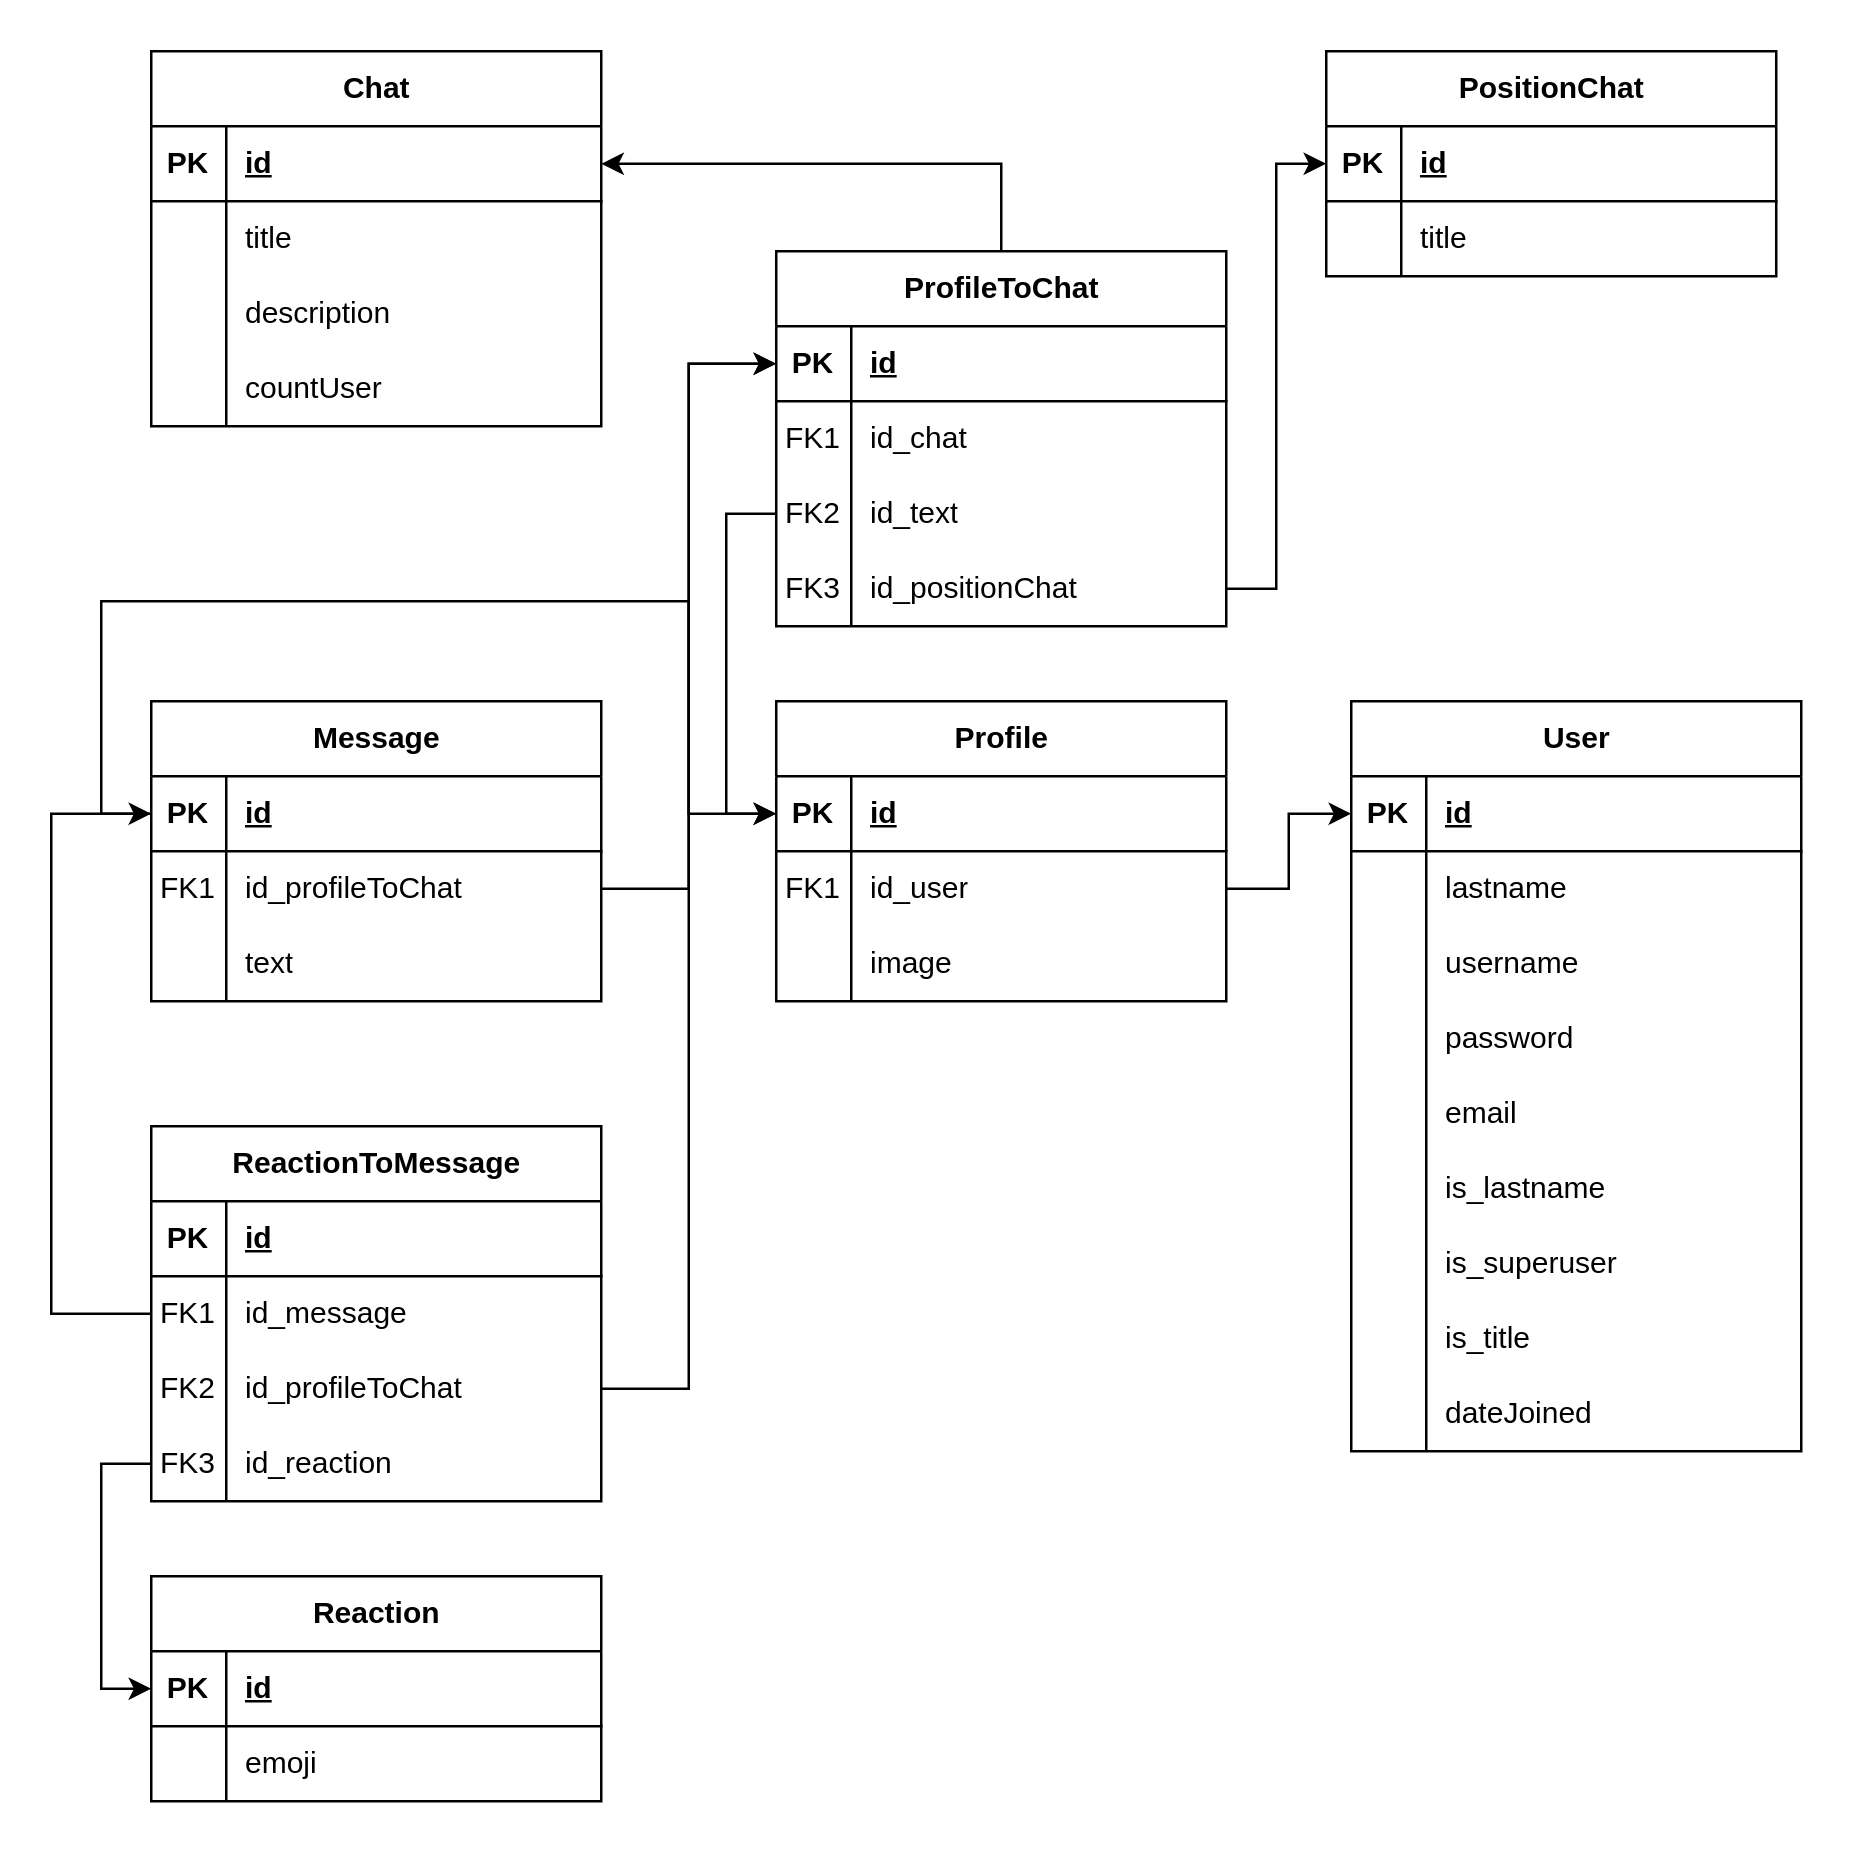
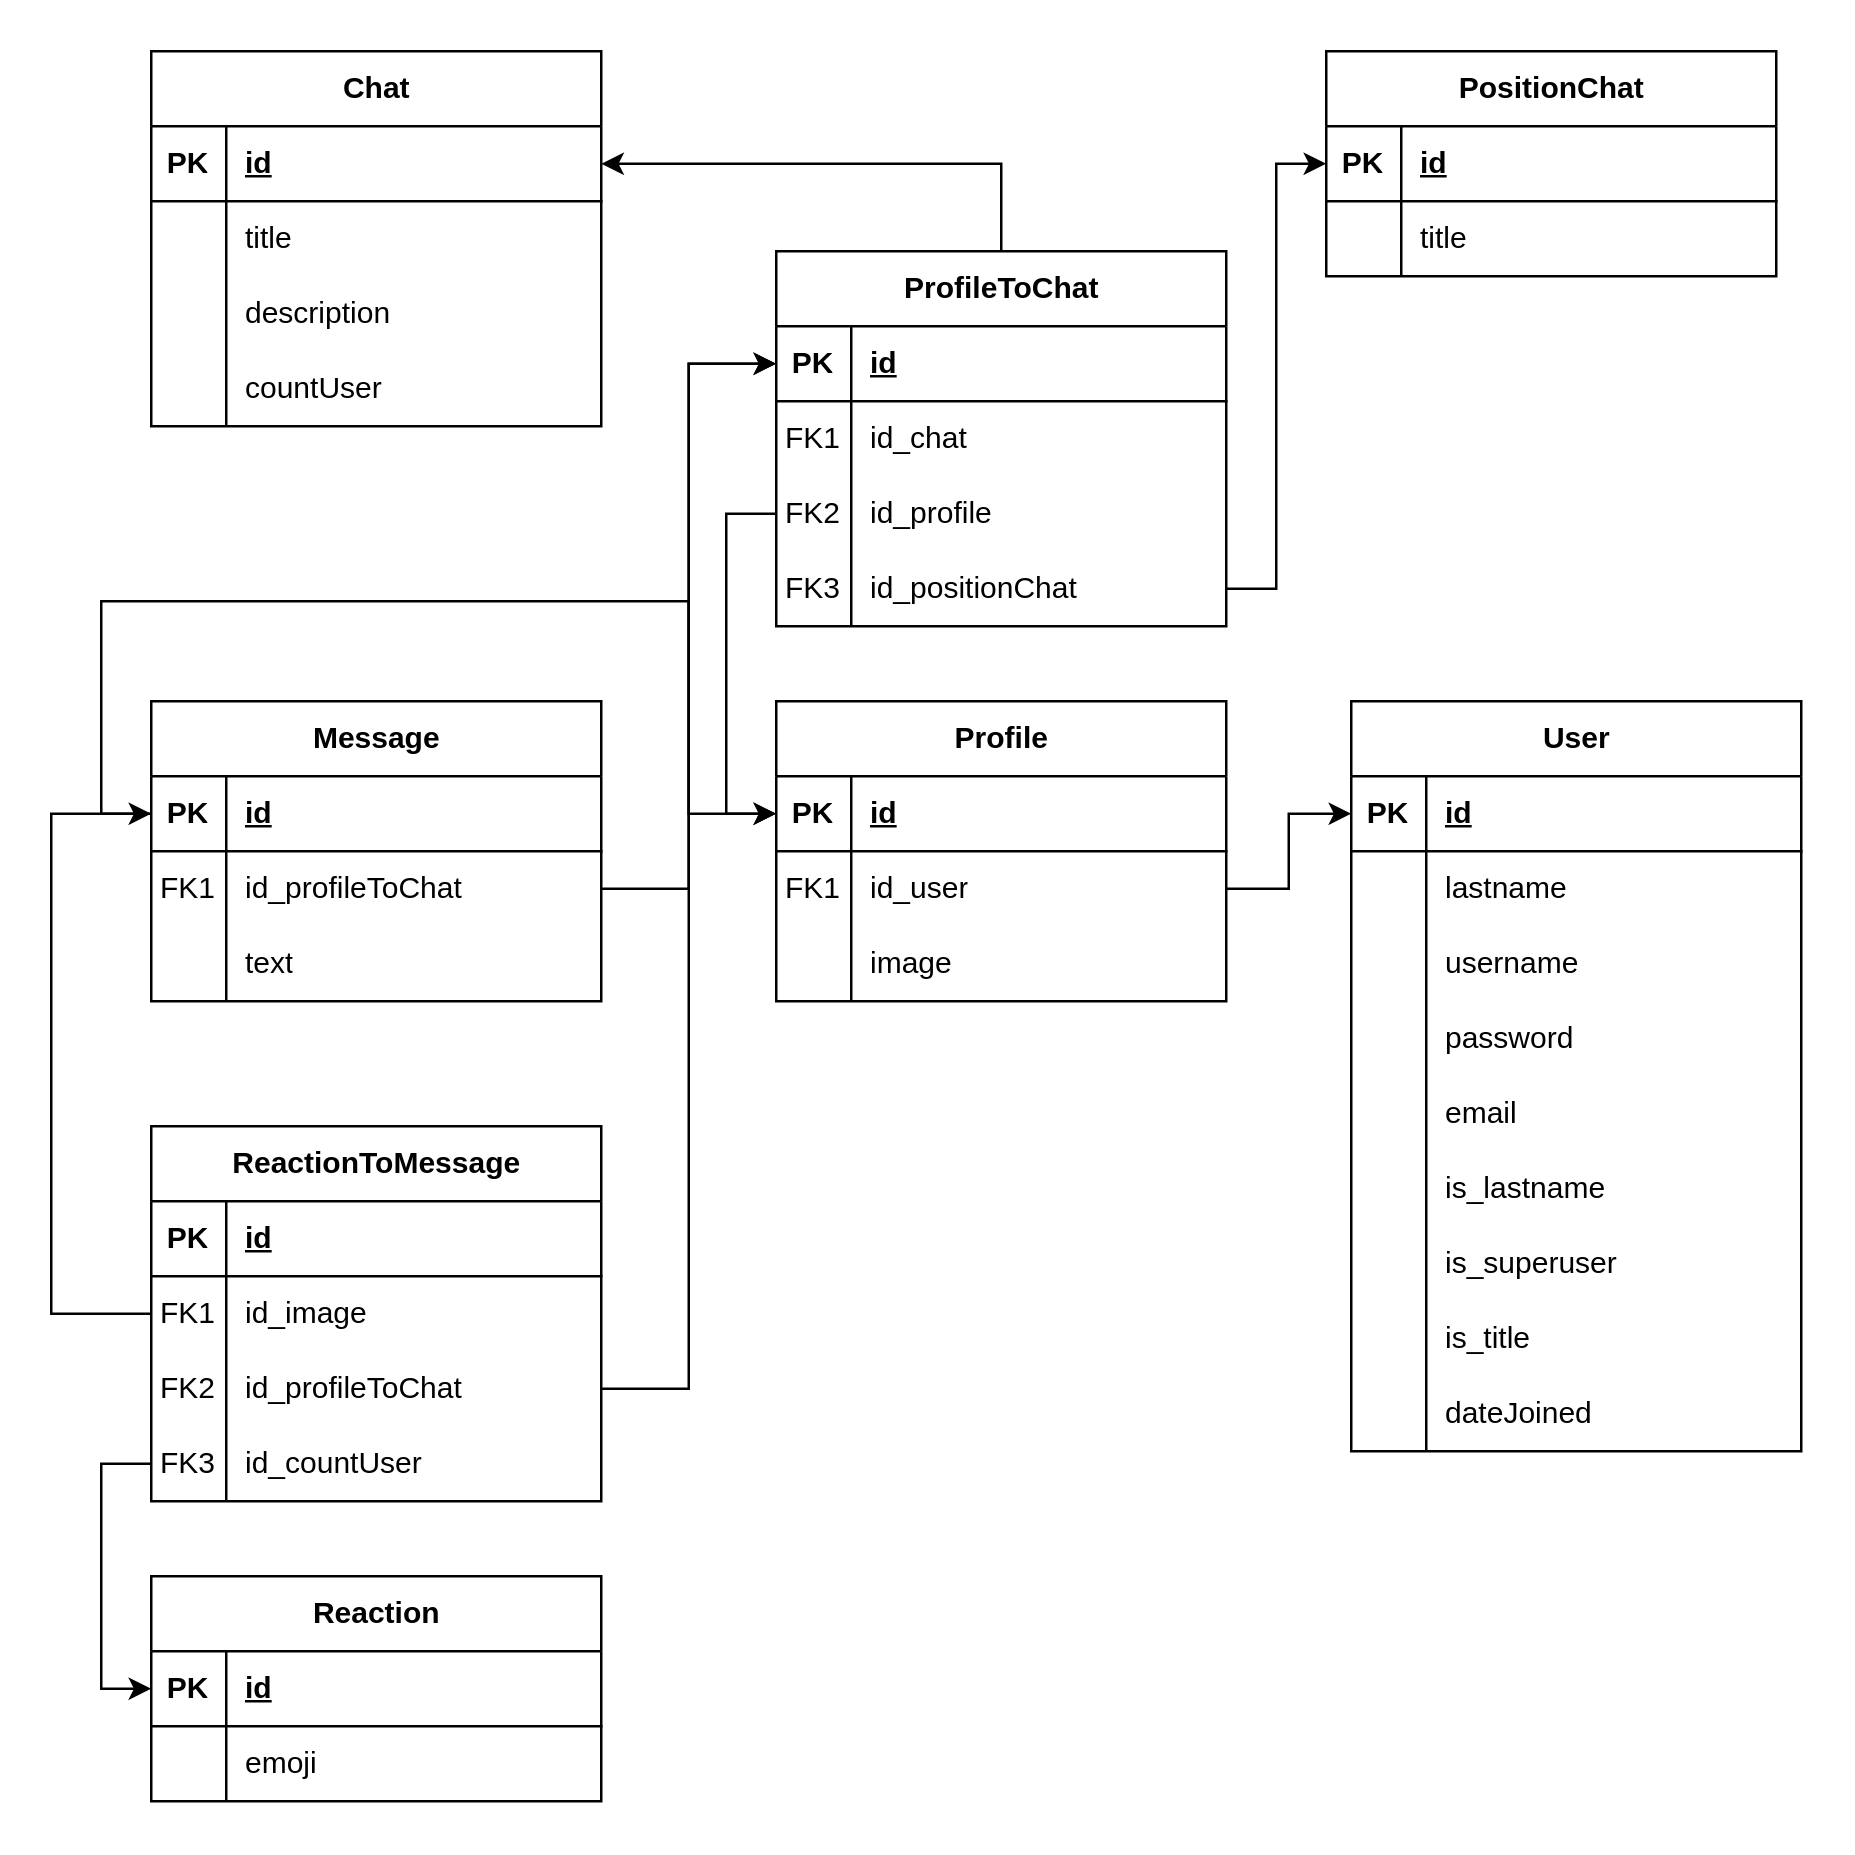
(926, 514) -> (944, 514)
(326, 1314) -> (306, 1314)
(331, 1464) -> (343, 1464)
